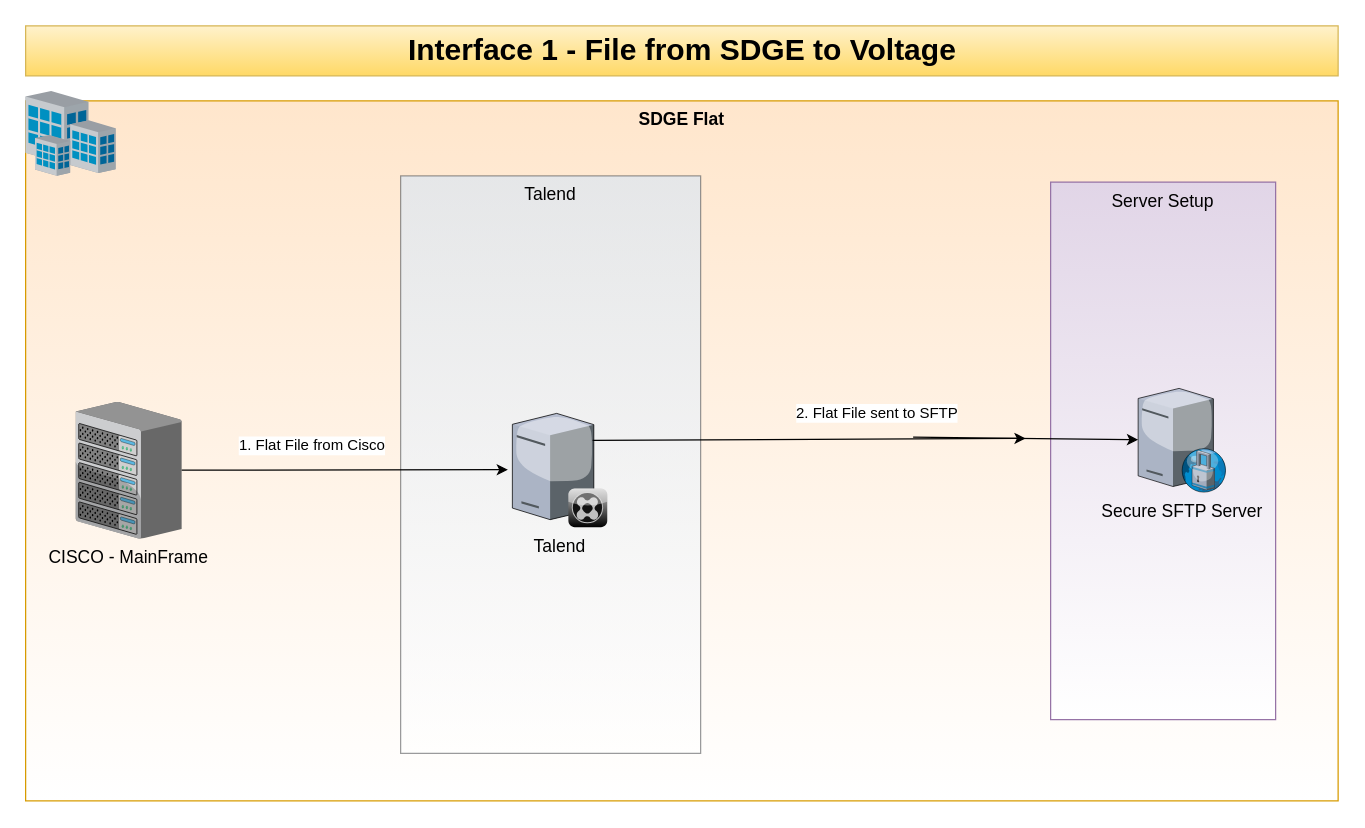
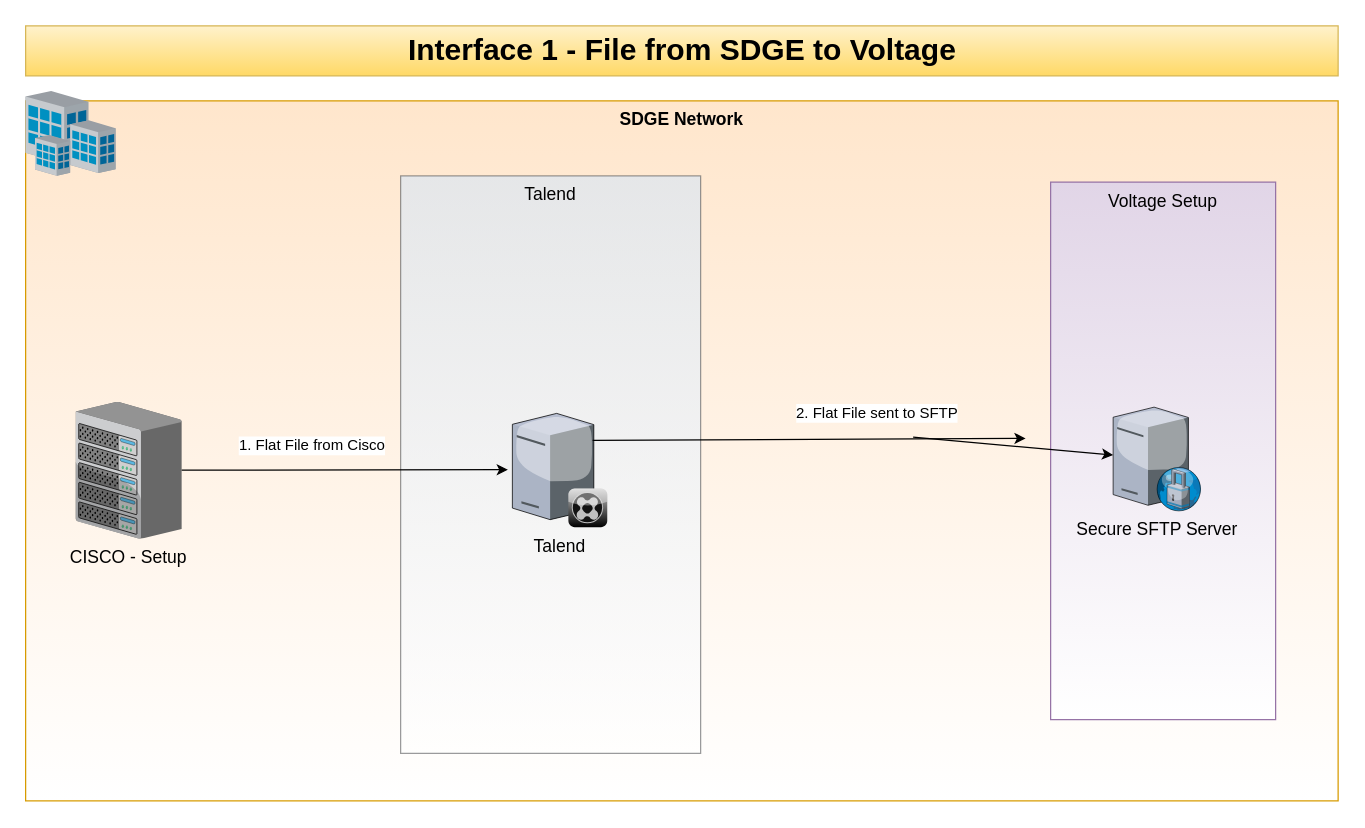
(682, 120) -> (682, 120)
(1163, 201) -> (1163, 201)
(1182, 440) -> (1157, 459)
(129, 557) -> (129, 557)
